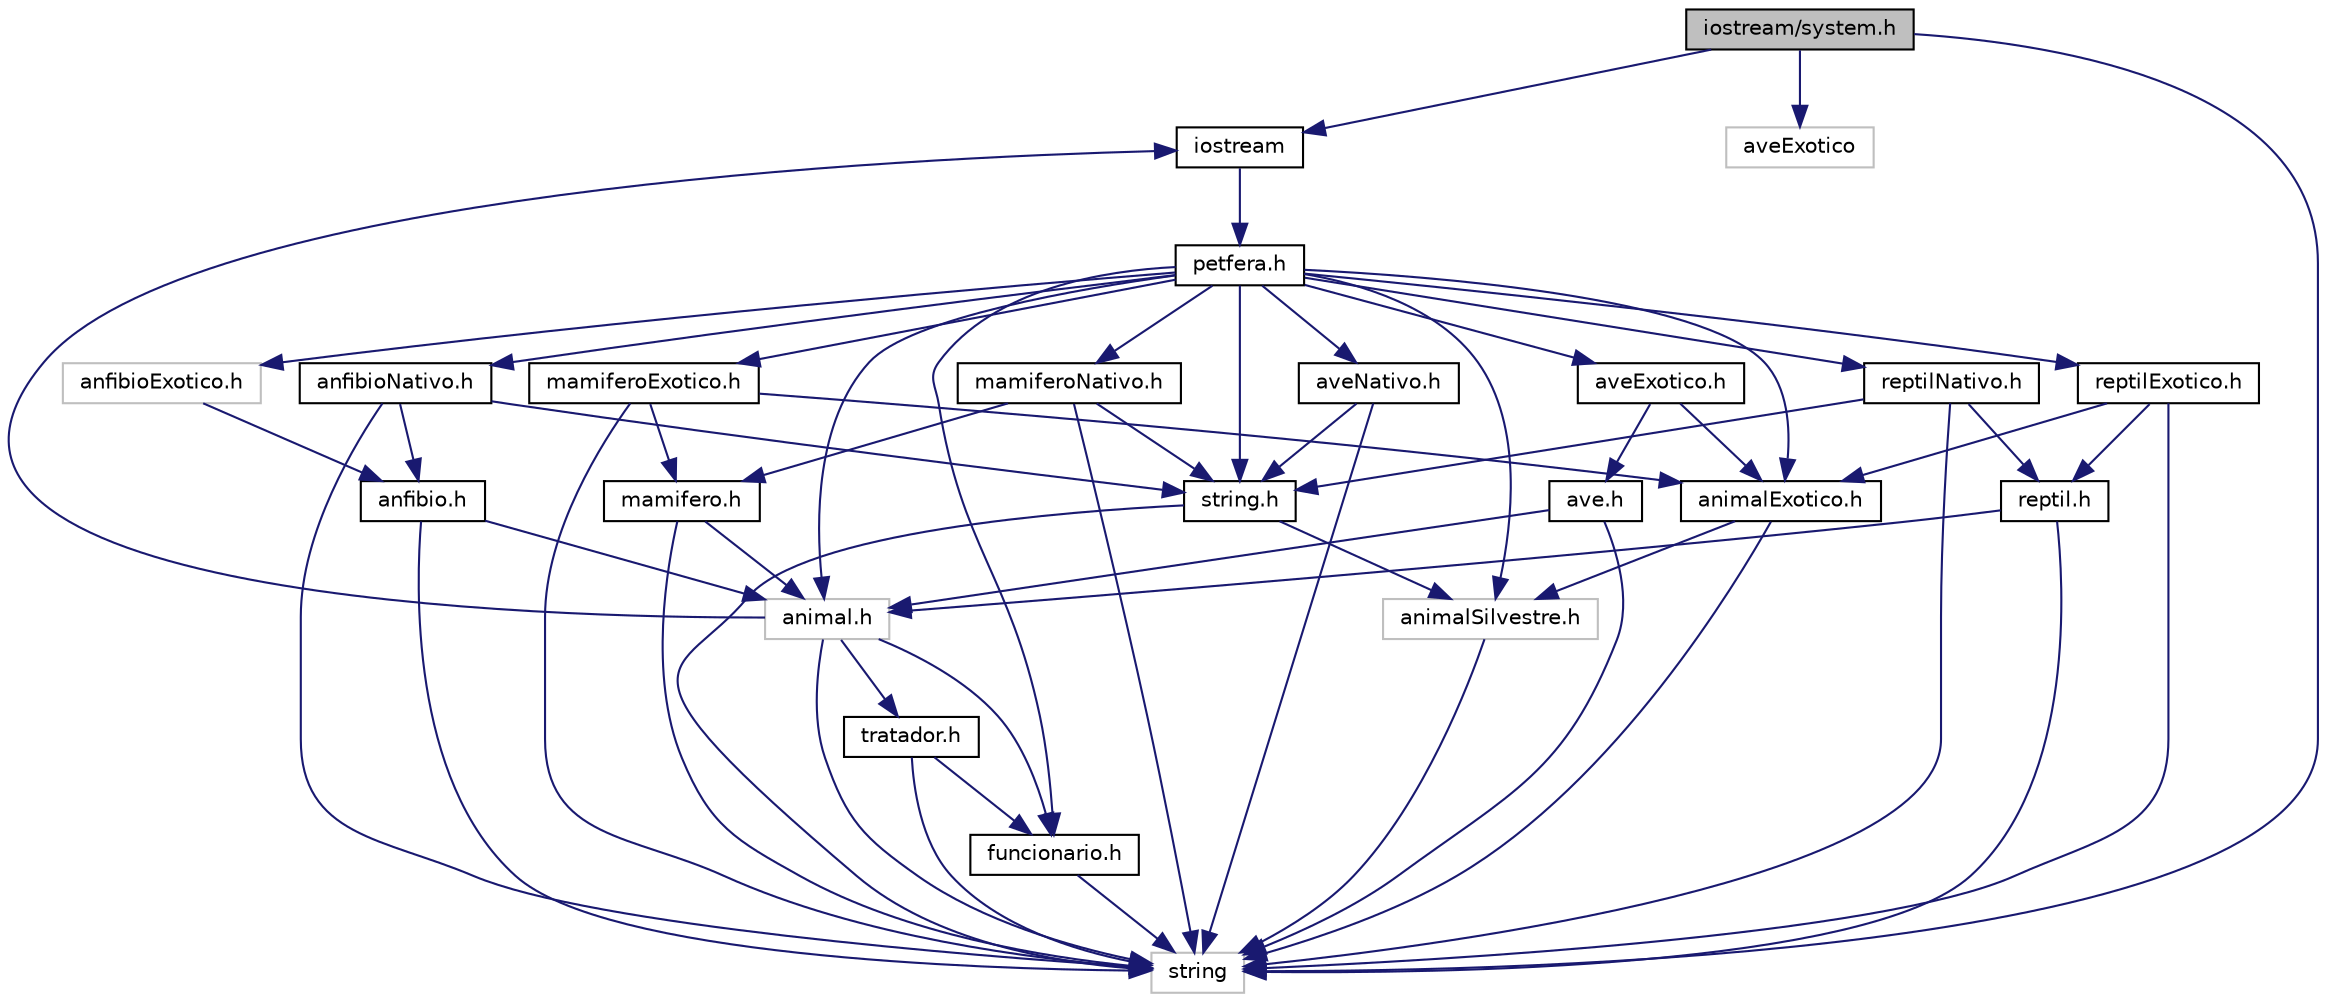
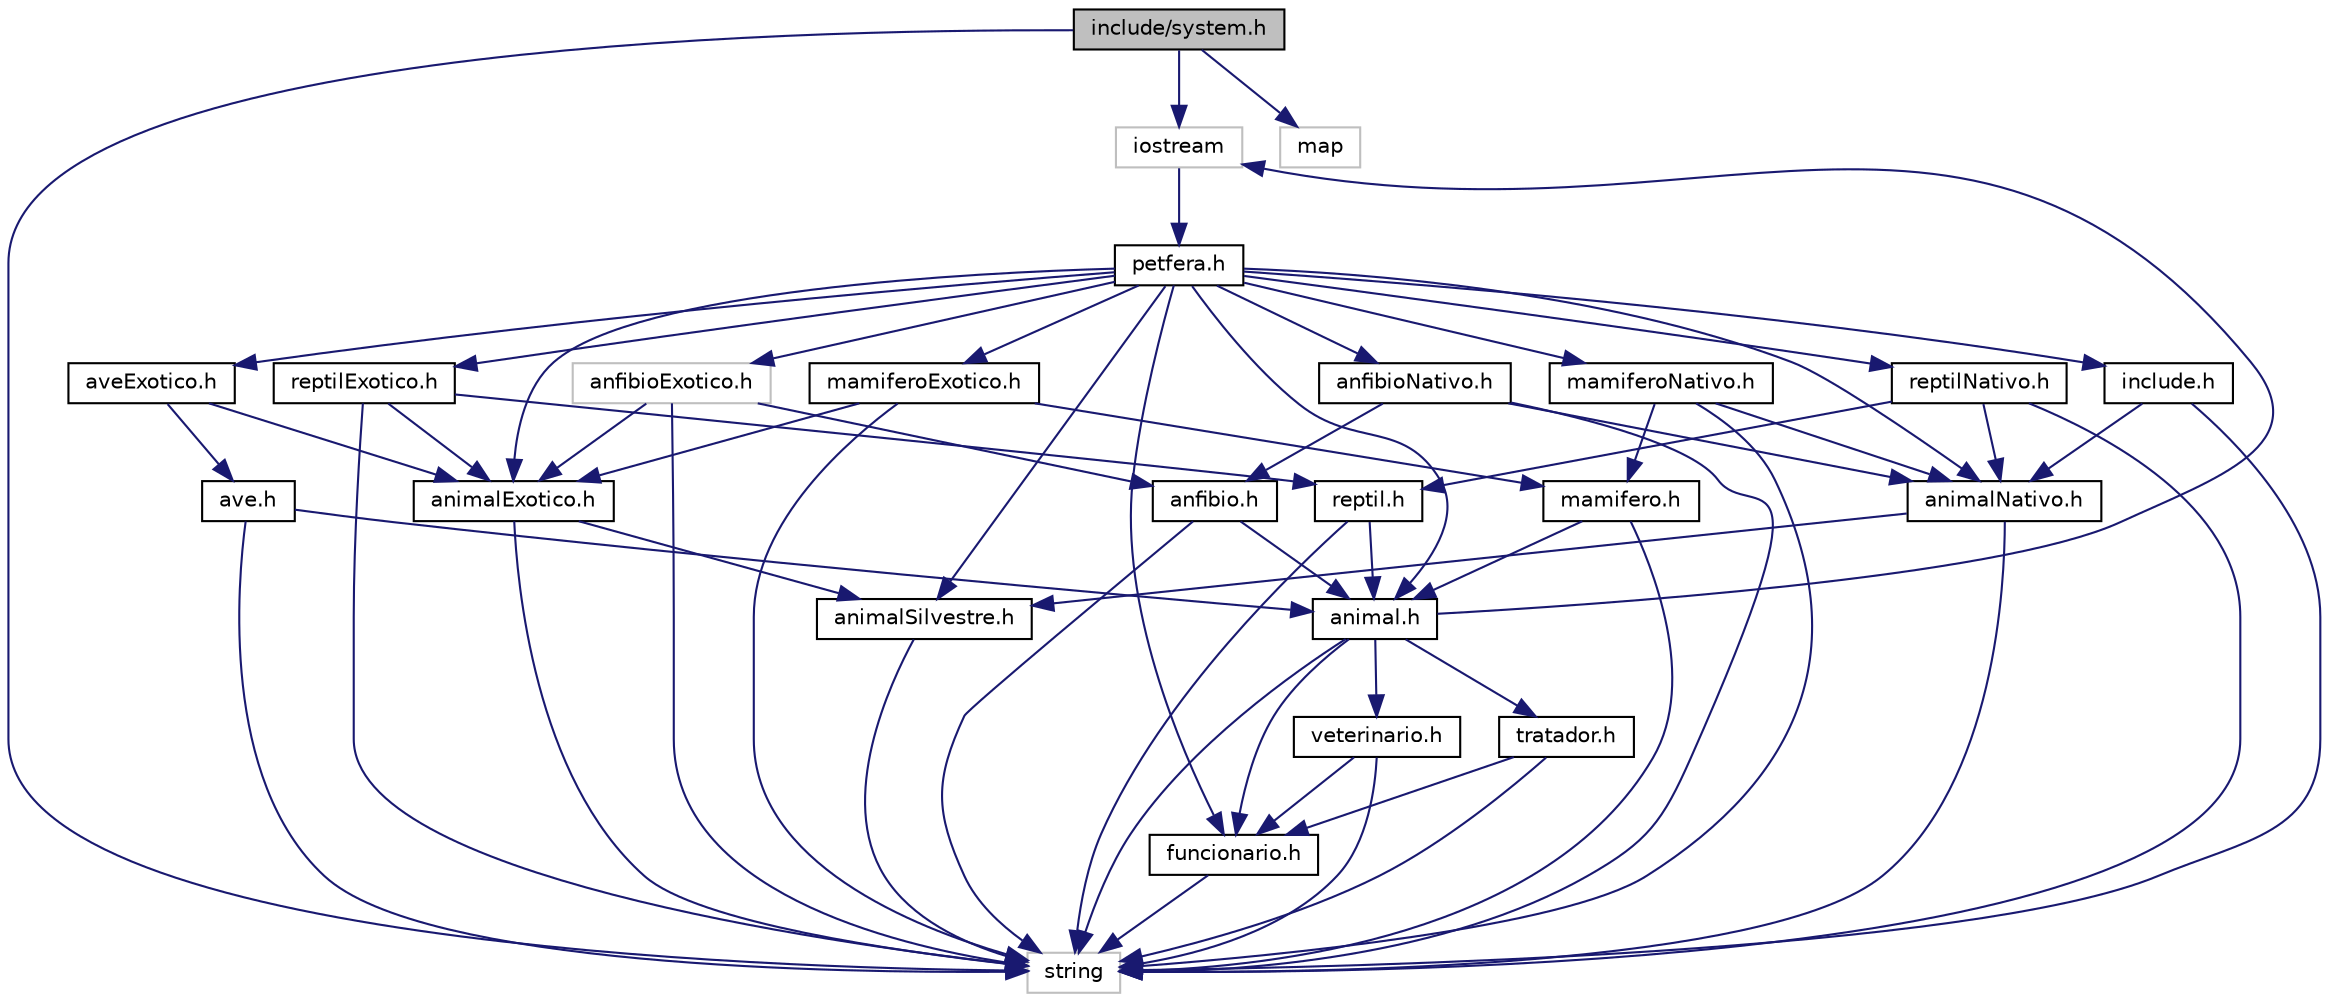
(1800, 29) -> (1179, 29)
(1240, 147) -> (1179, 147)
(1800, 147) -> (1320, 147)
(1379, 383) -> (2169, 383)
none -> (602, 436)
(1240, 501) -> (2004, 501)
(827, 619) -> (1375, 619)
(1490, 619) -> (924, 619)
none -> (1377, 737)
none -> (683, 787)
